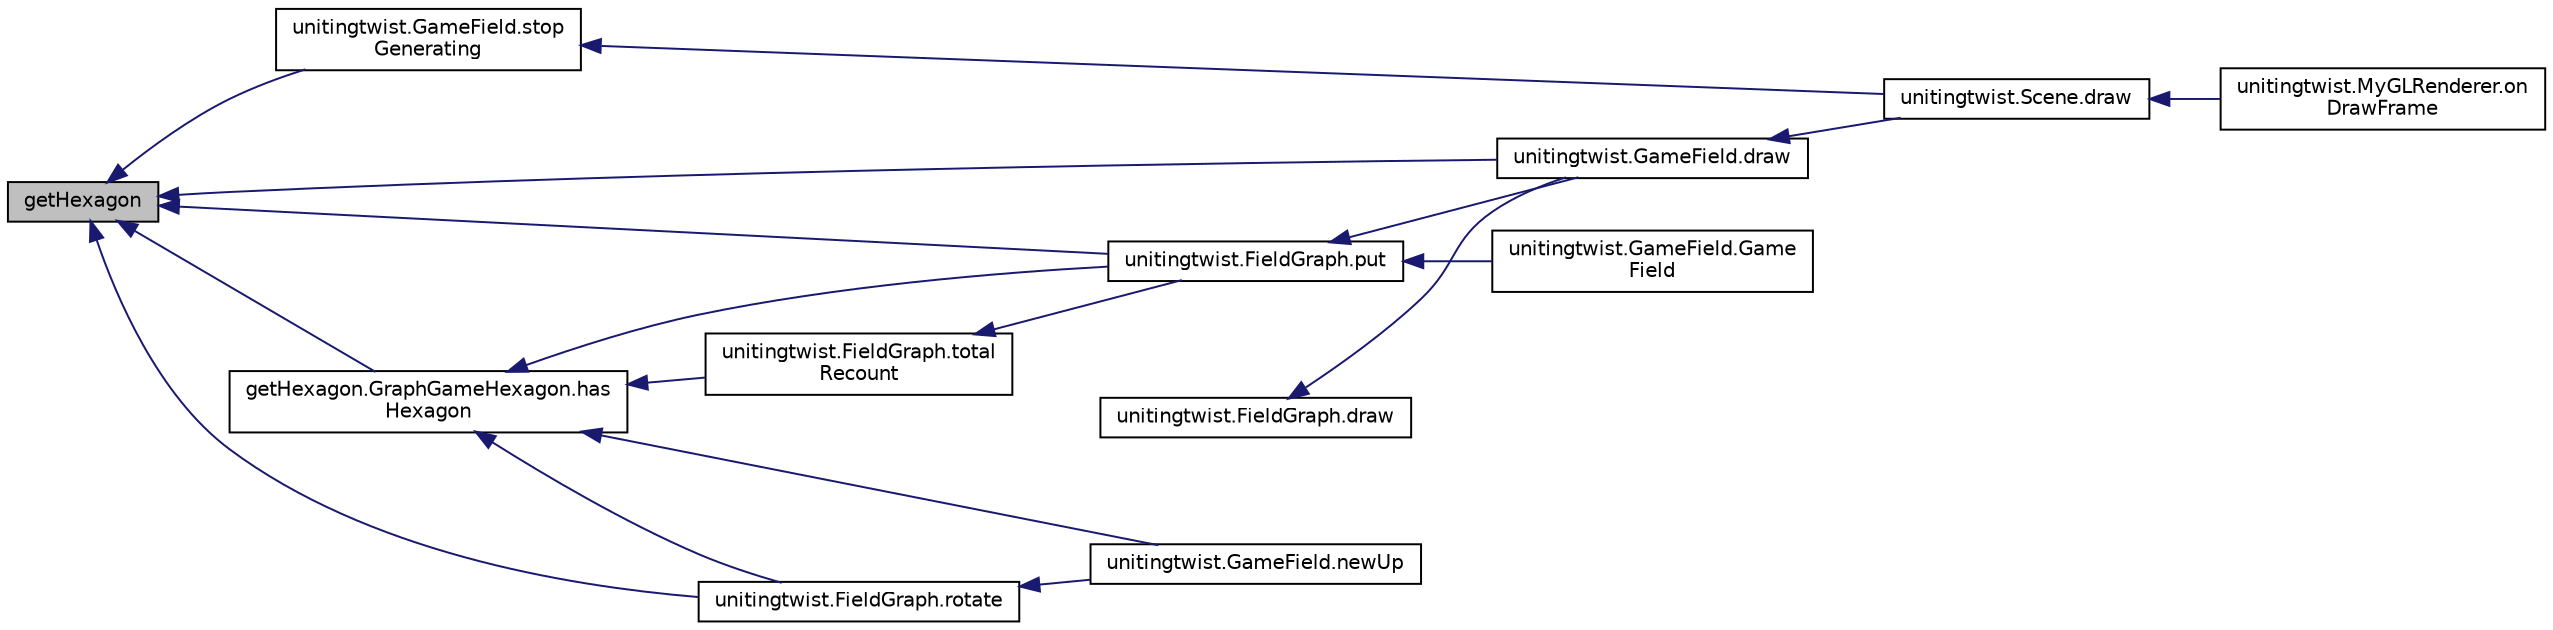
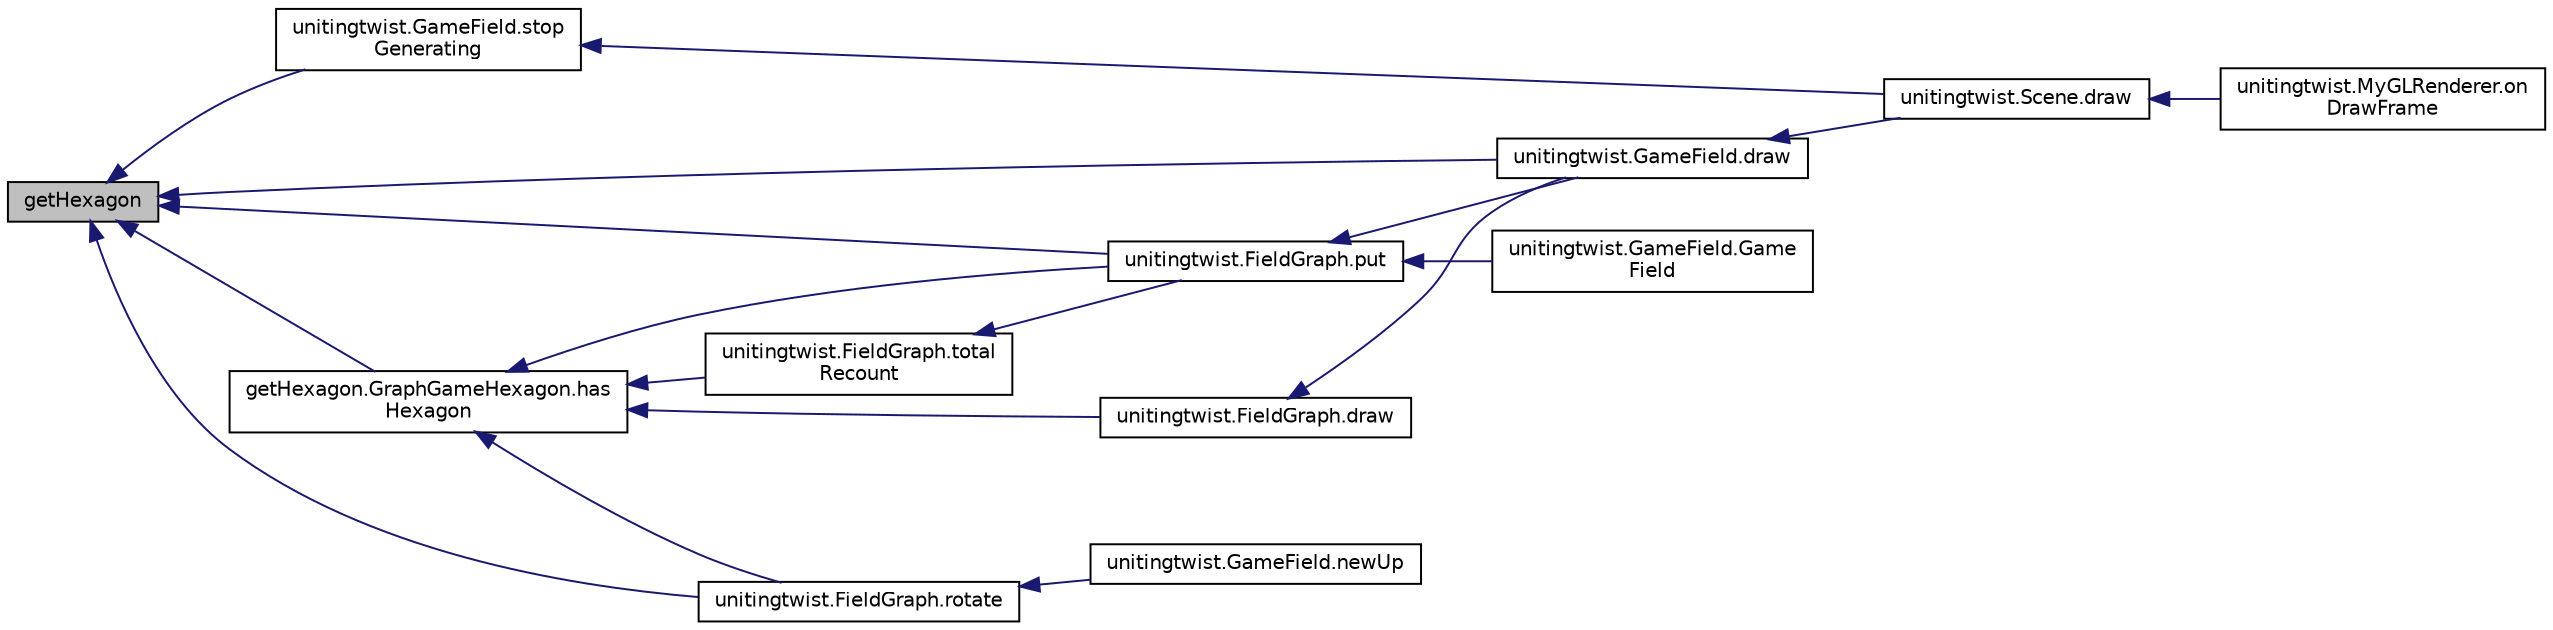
(880, 490) -> (874, 415)
